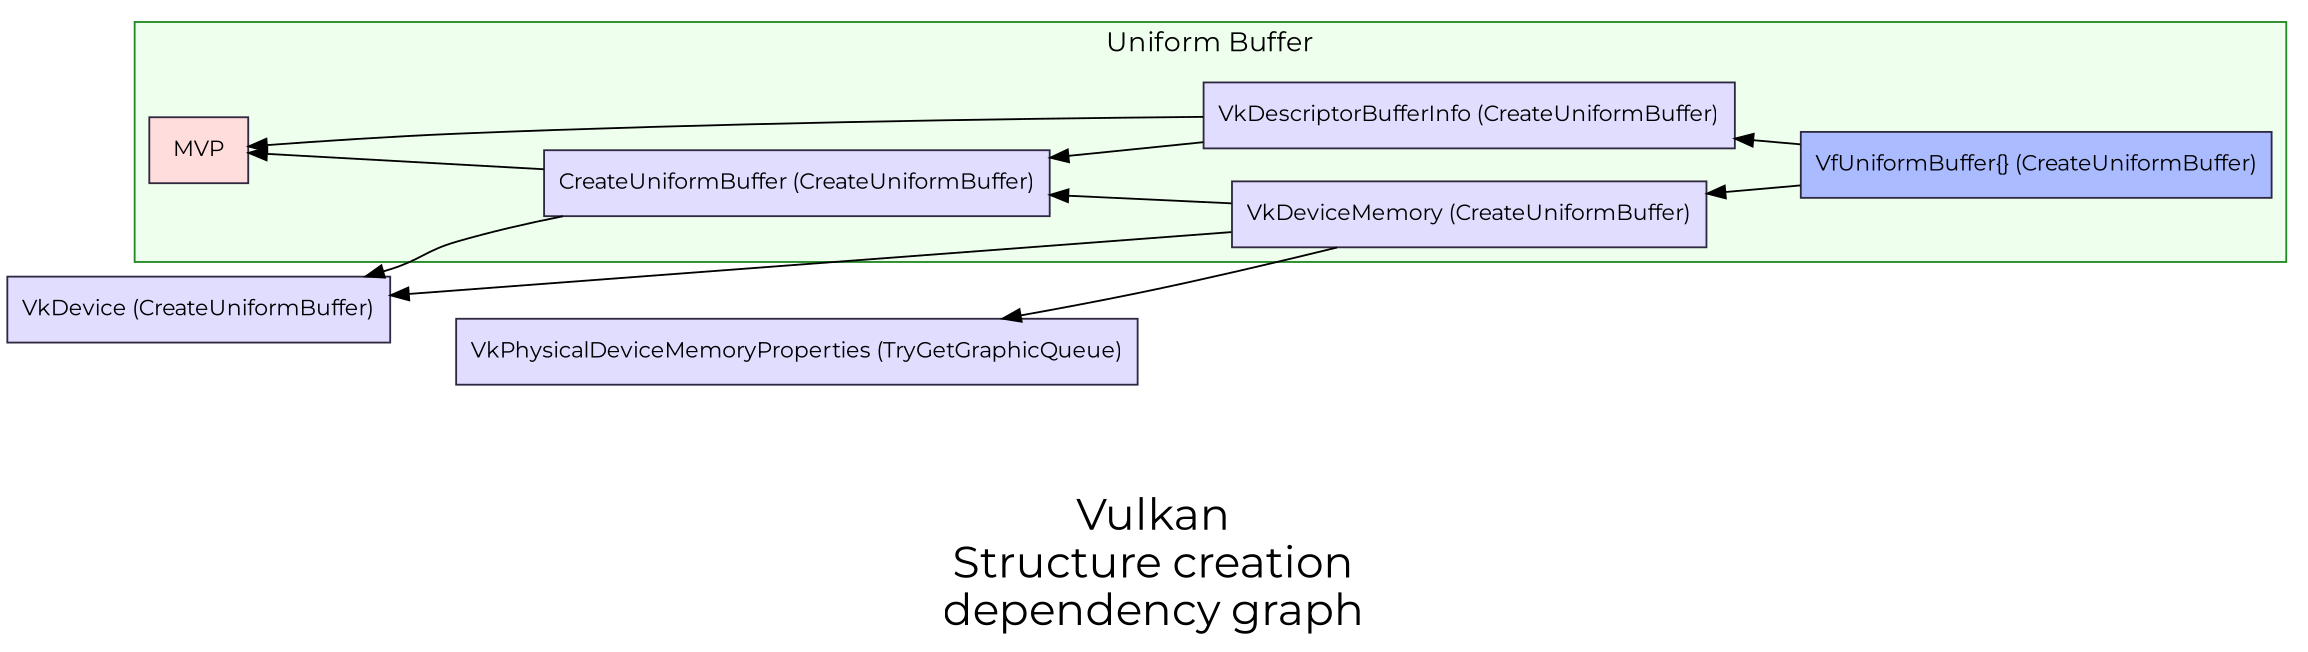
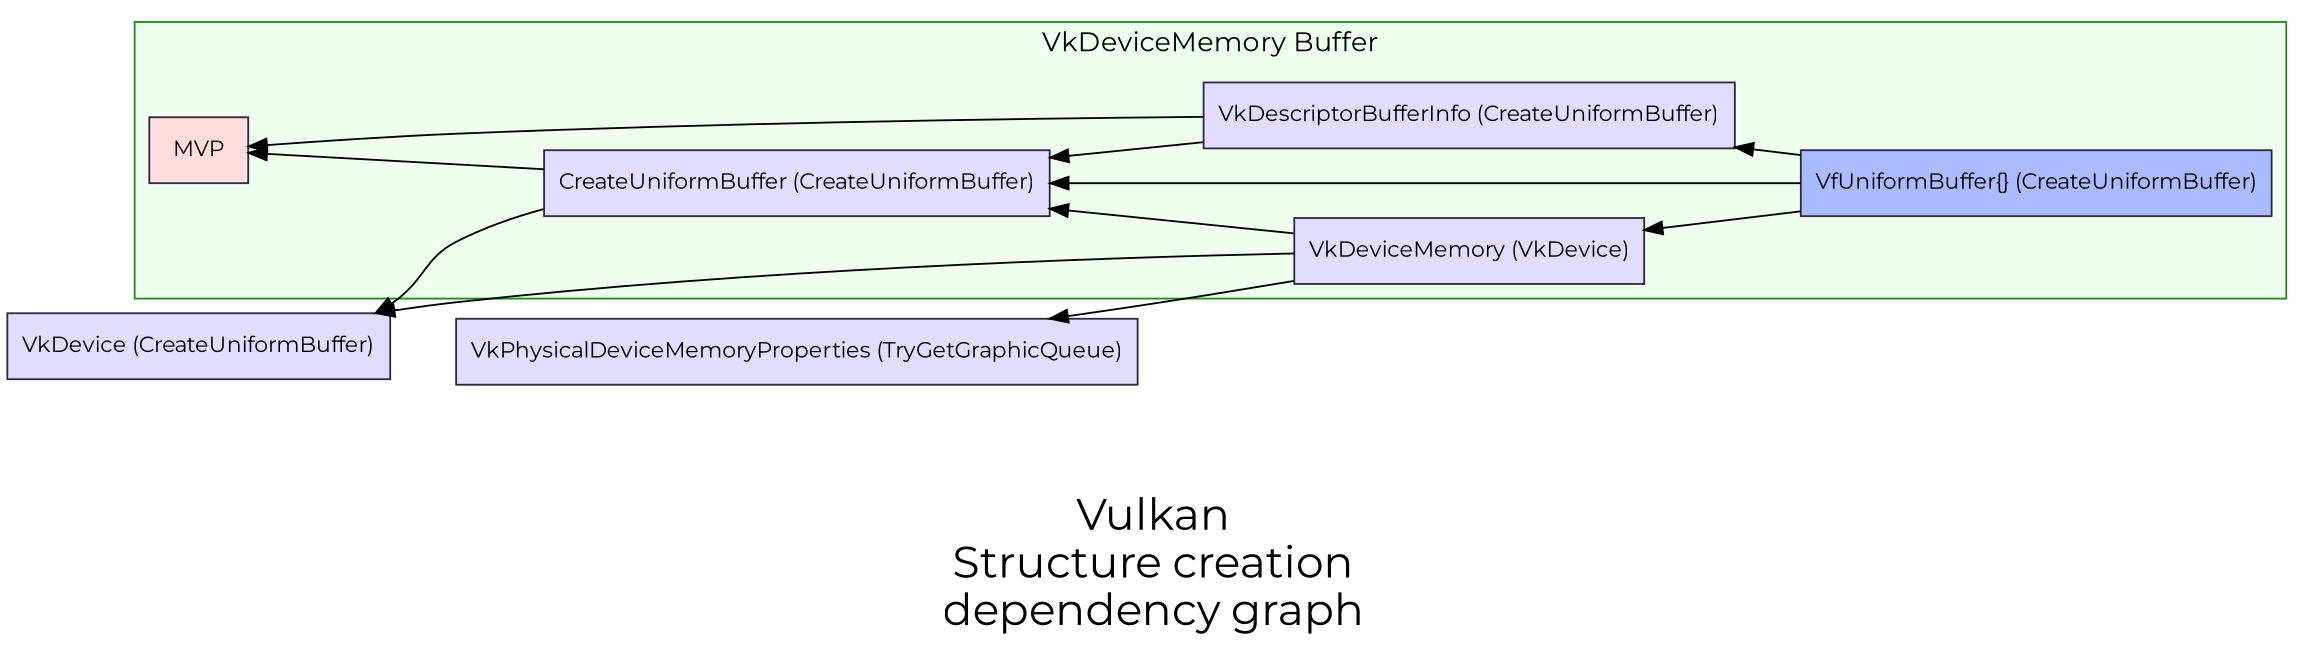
(1210, 45) -> (1210, 45)
none -> (1435, 183)
(1469, 214) -> (1469, 251)
